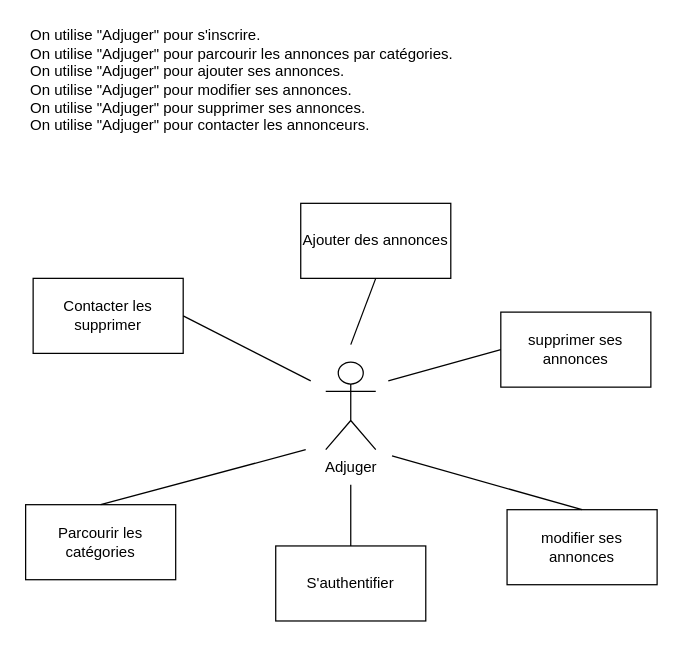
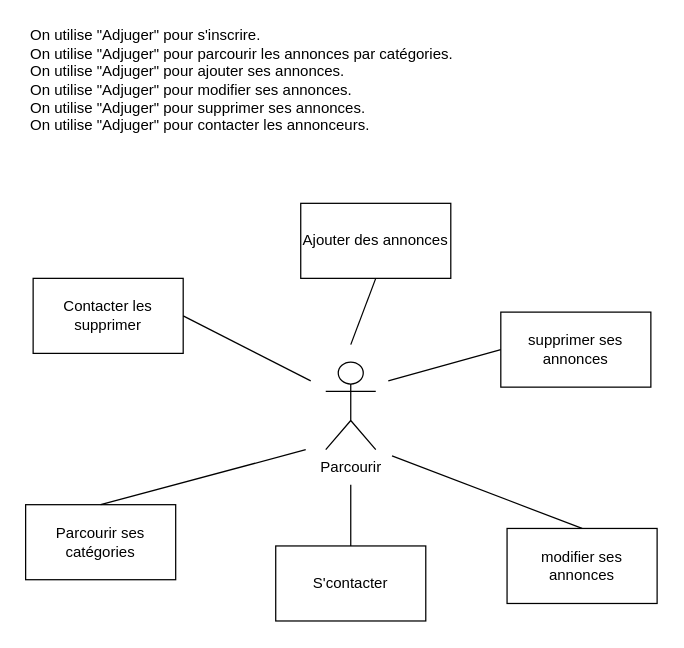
(351, 467) -> (351, 467)
(101, 542) -> (101, 542)
(582, 547) -> (582, 566)
(351, 583) -> (351, 583)
